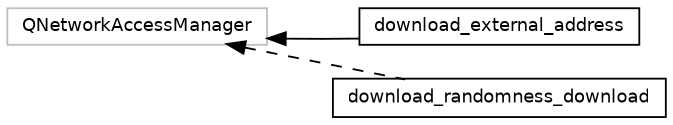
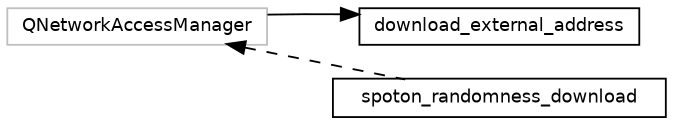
(322, 39) -> (304, 14)
(499, 98) -> (499, 98)
